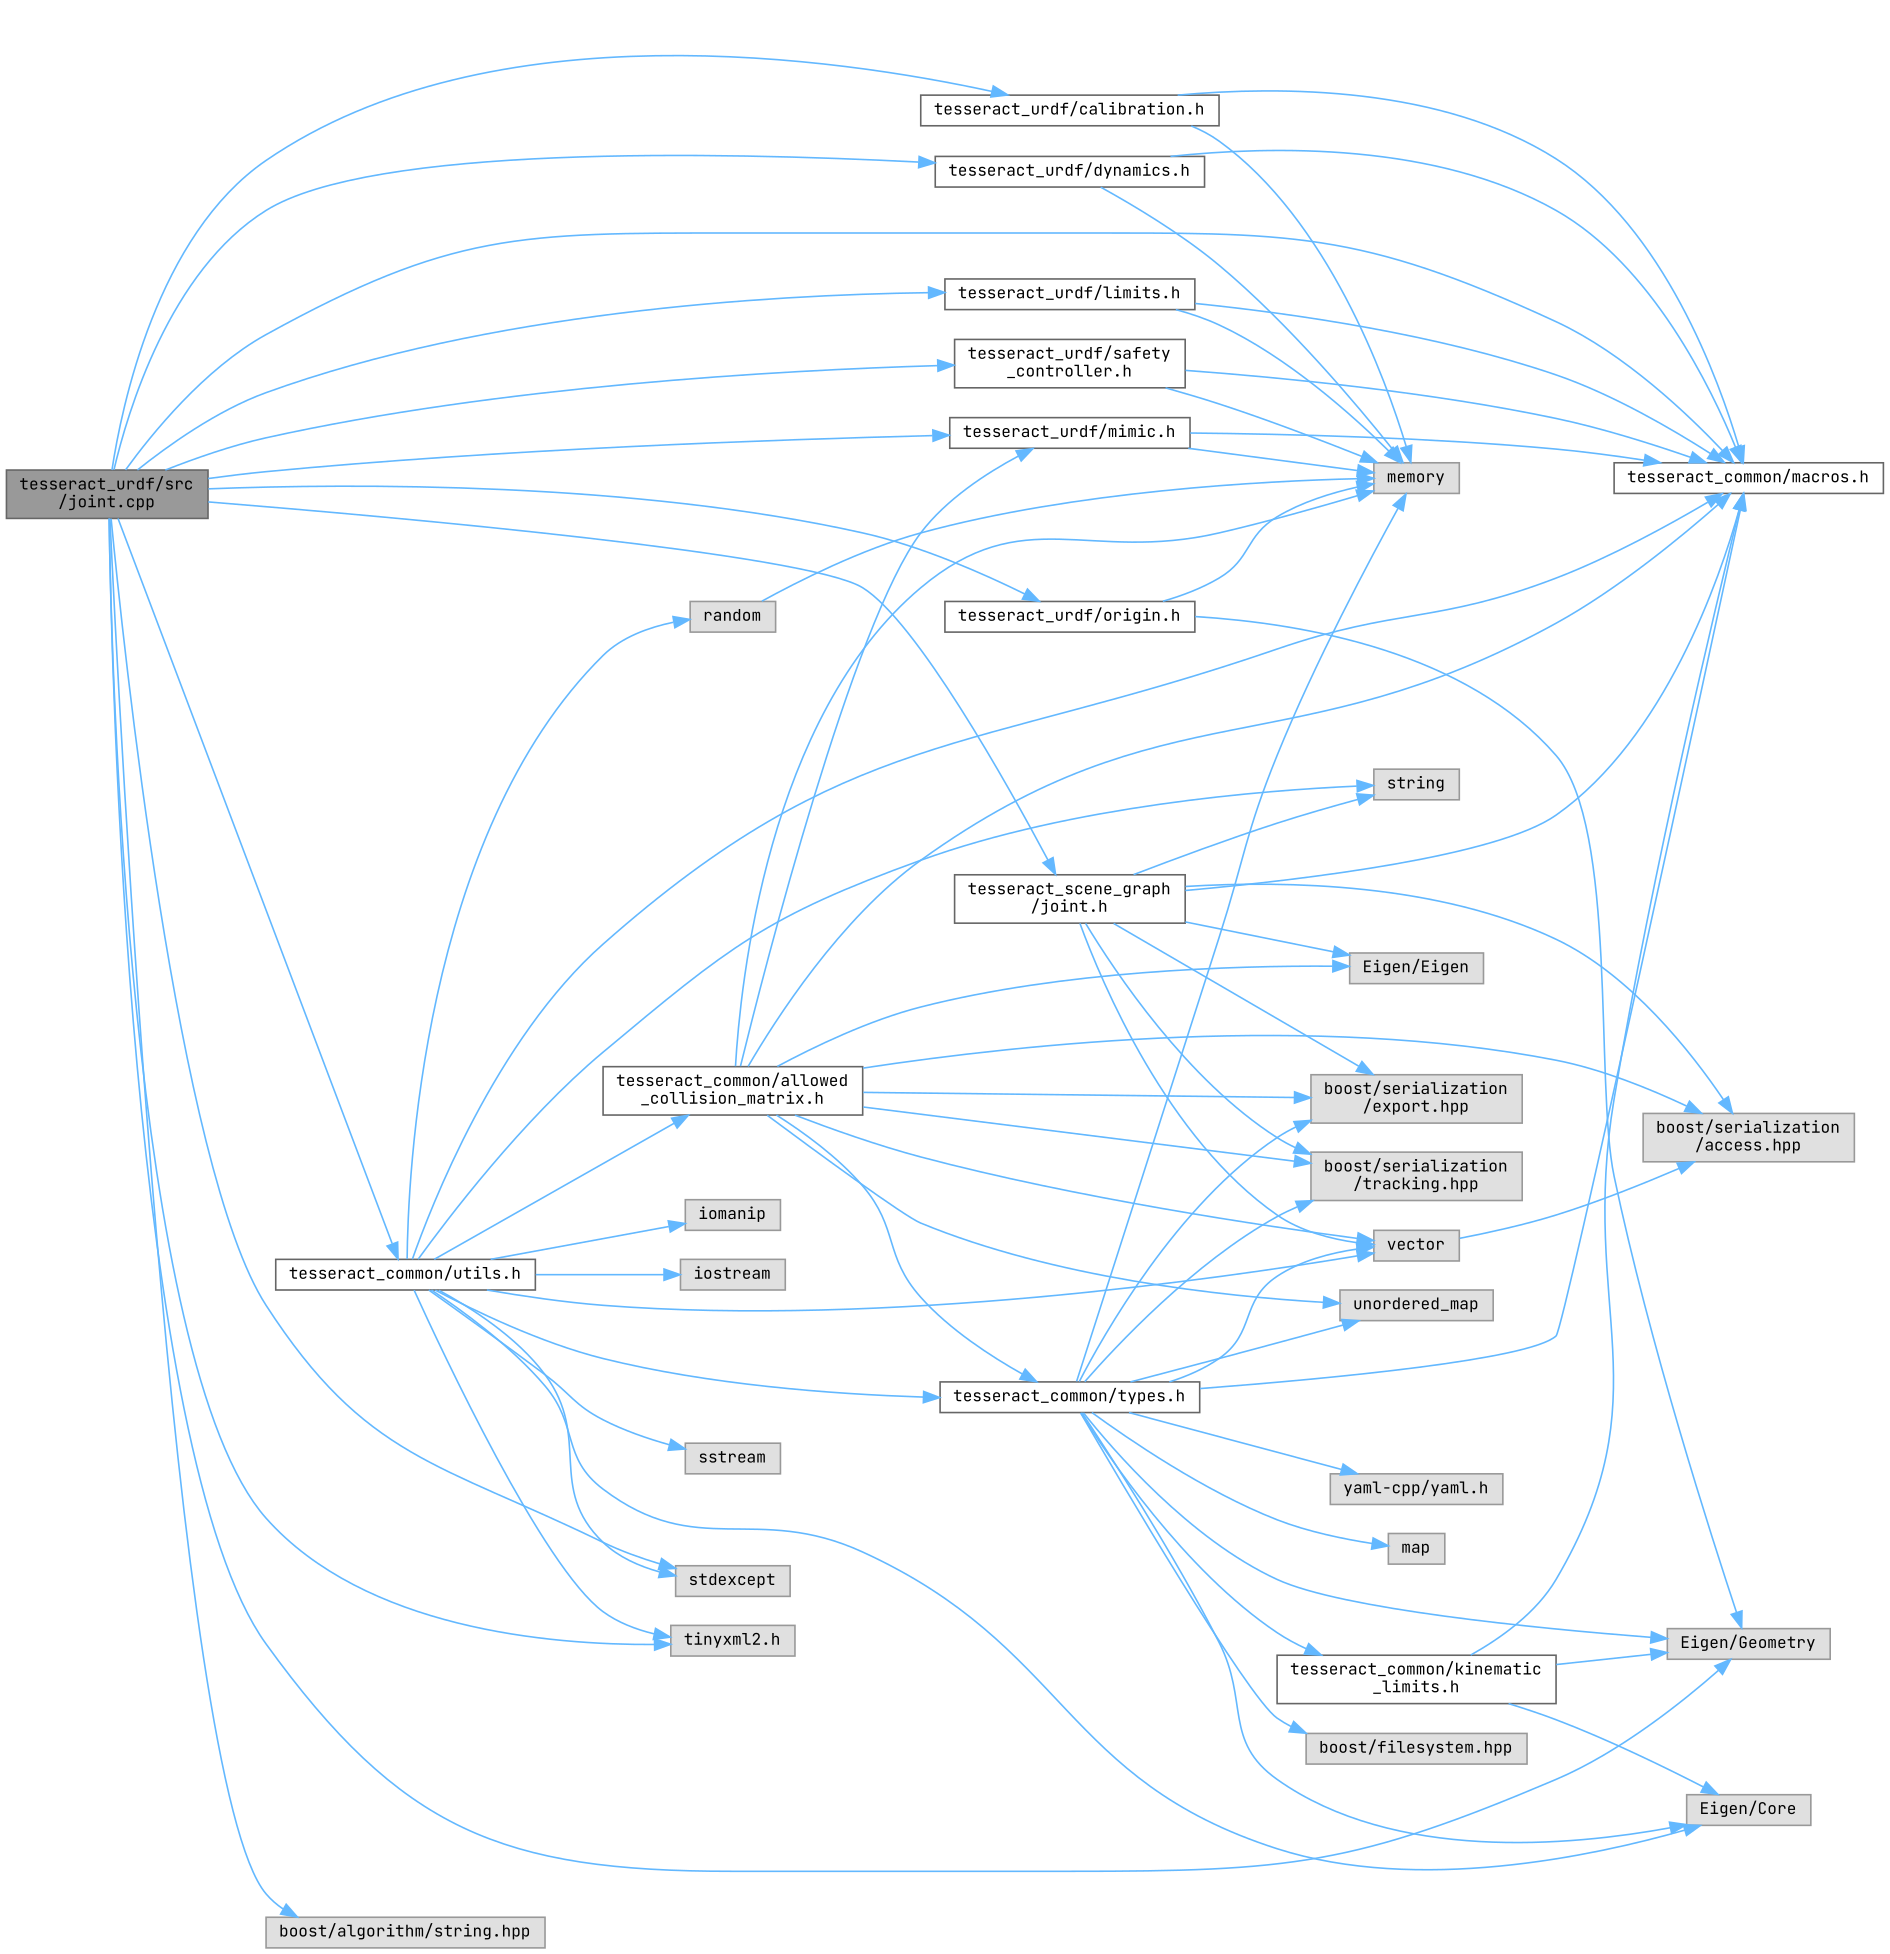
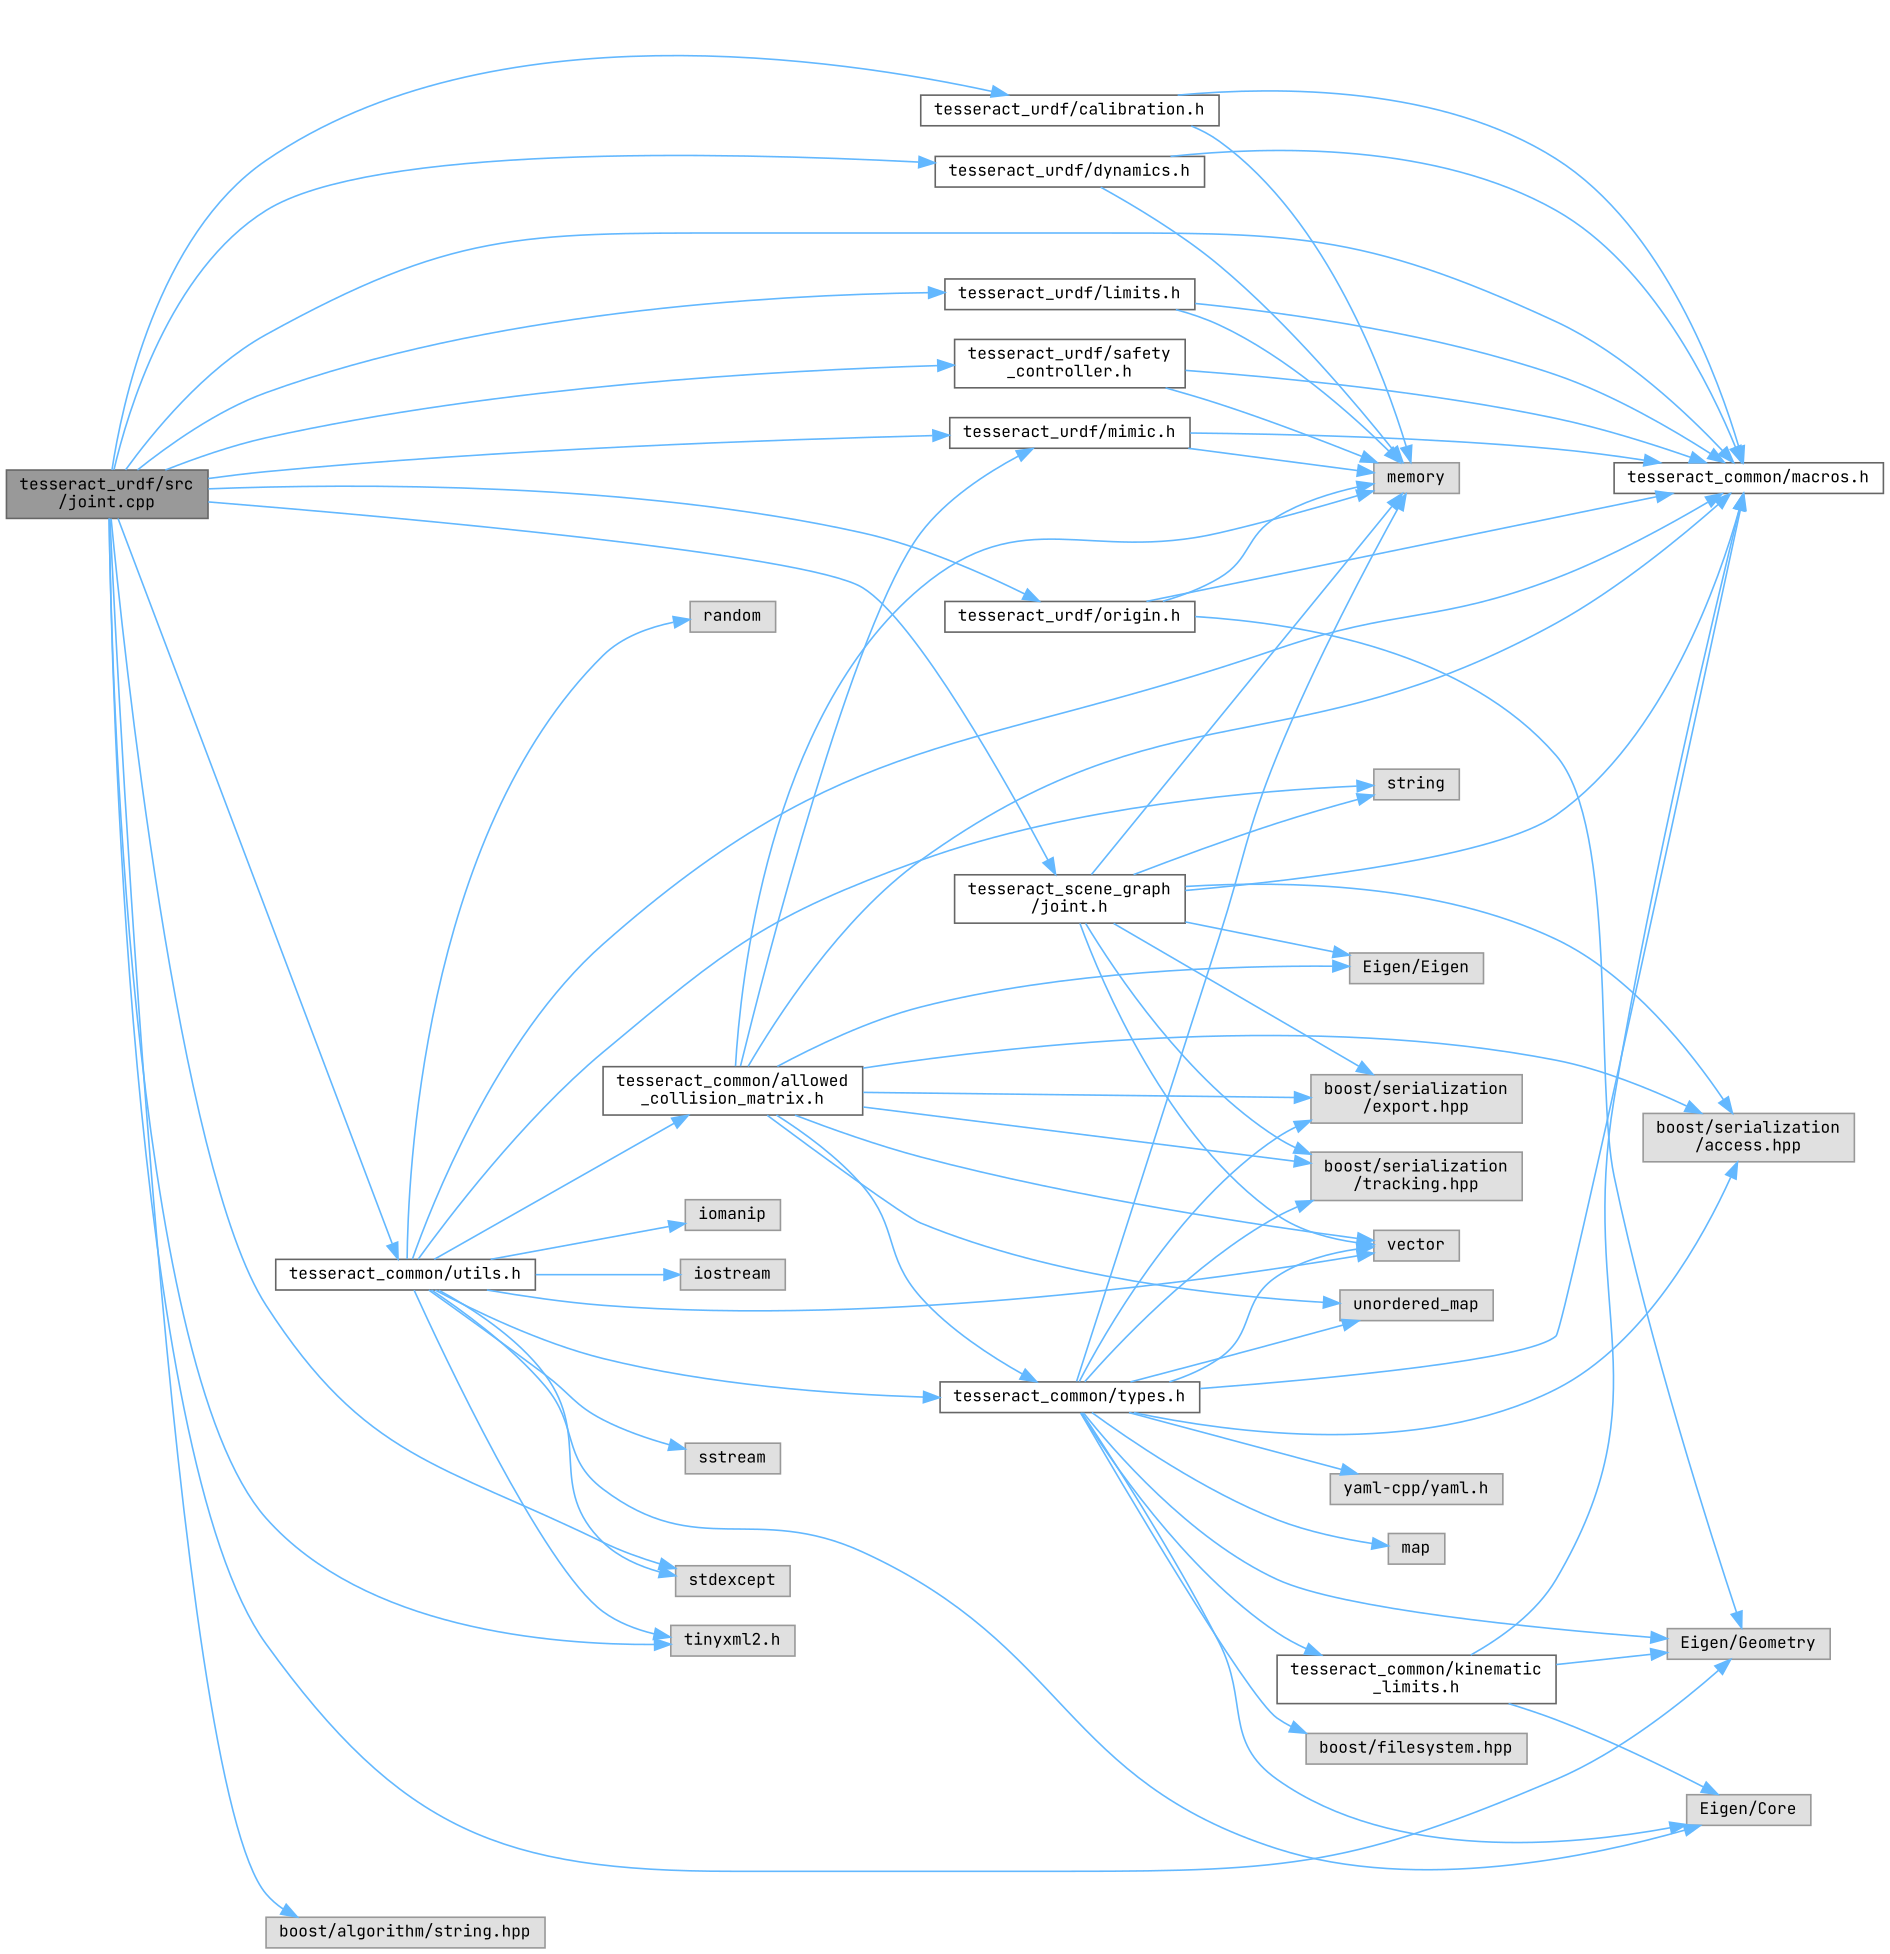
(1052, 505) -> (1242, 690)
none -> (1402, 549)
(1572, 1210) -> (1485, 1415)
